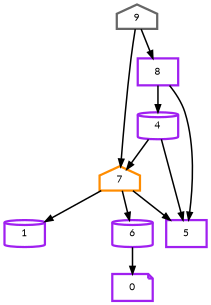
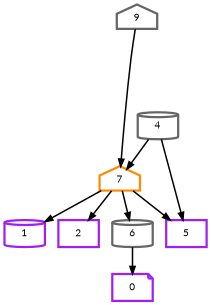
(158, 72) -> none
(158, 126) -> (158, 126)
none -> (79, 234)
(133, 234) -> (133, 234)
